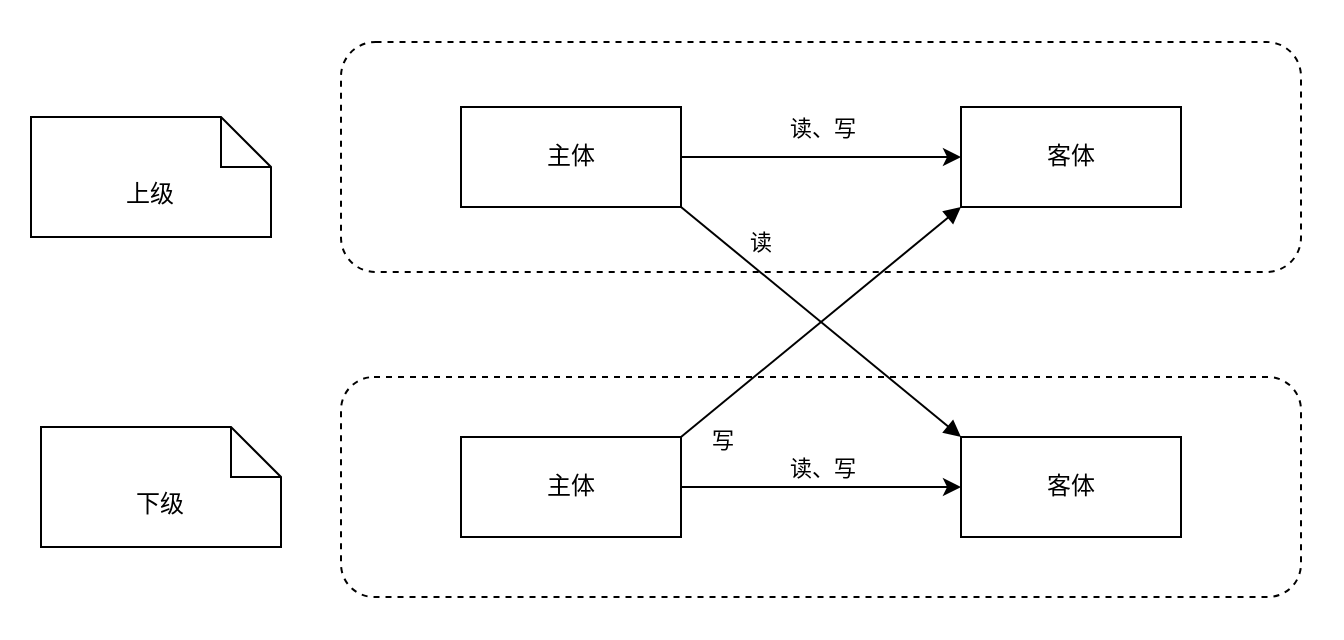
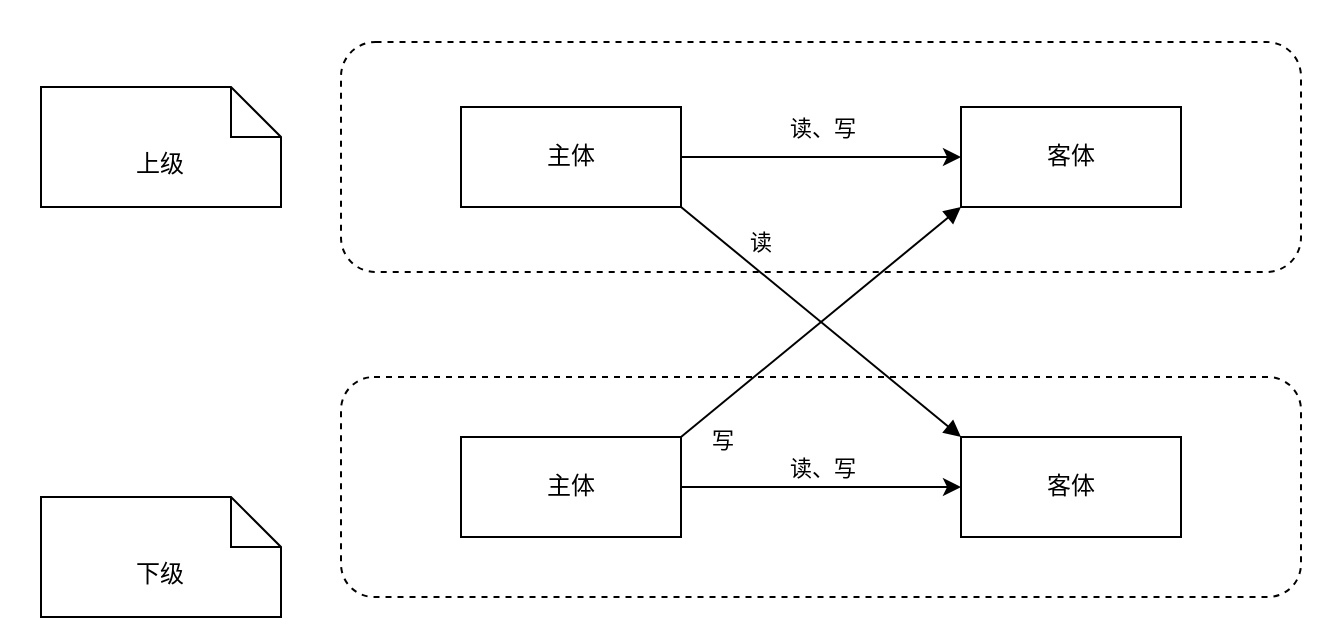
(151, 177) -> (161, 147)
(161, 487) -> (161, 557)
